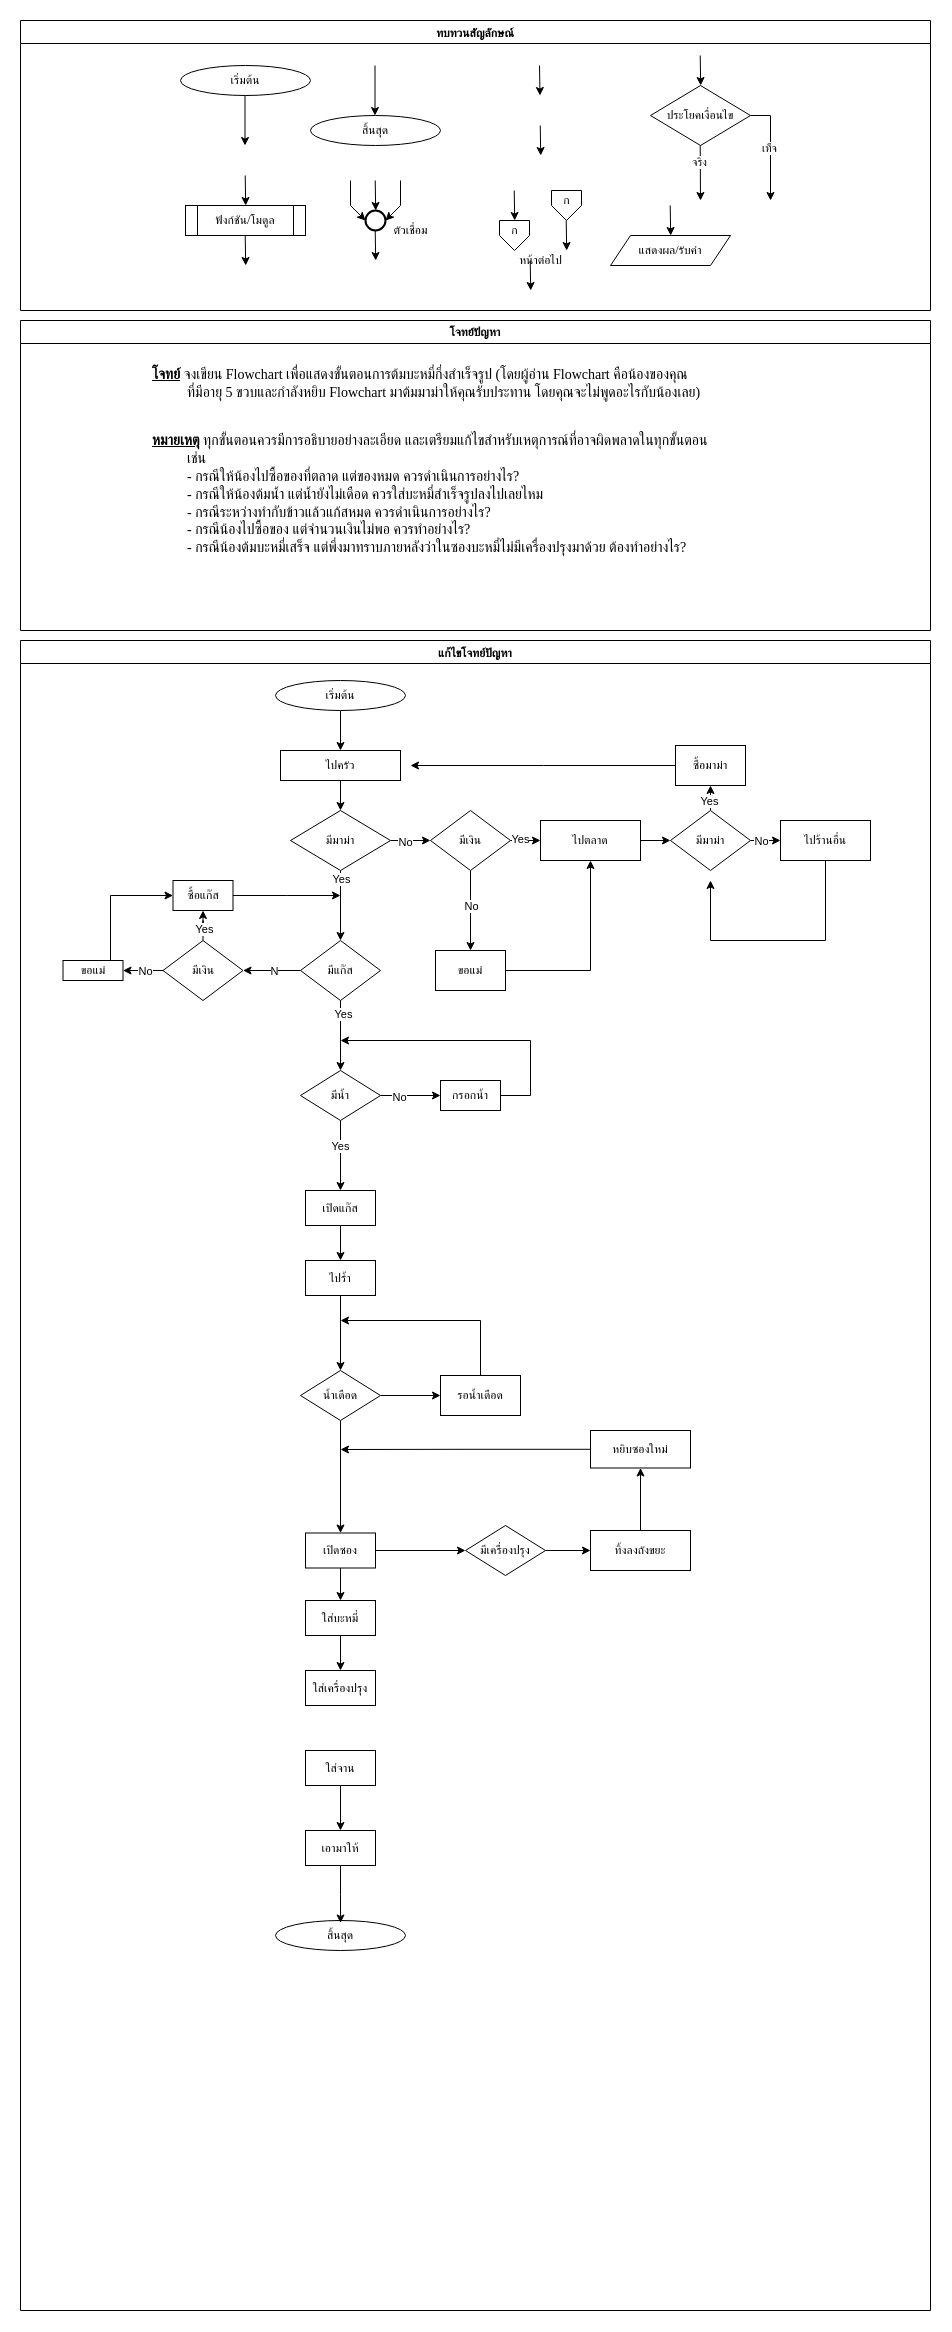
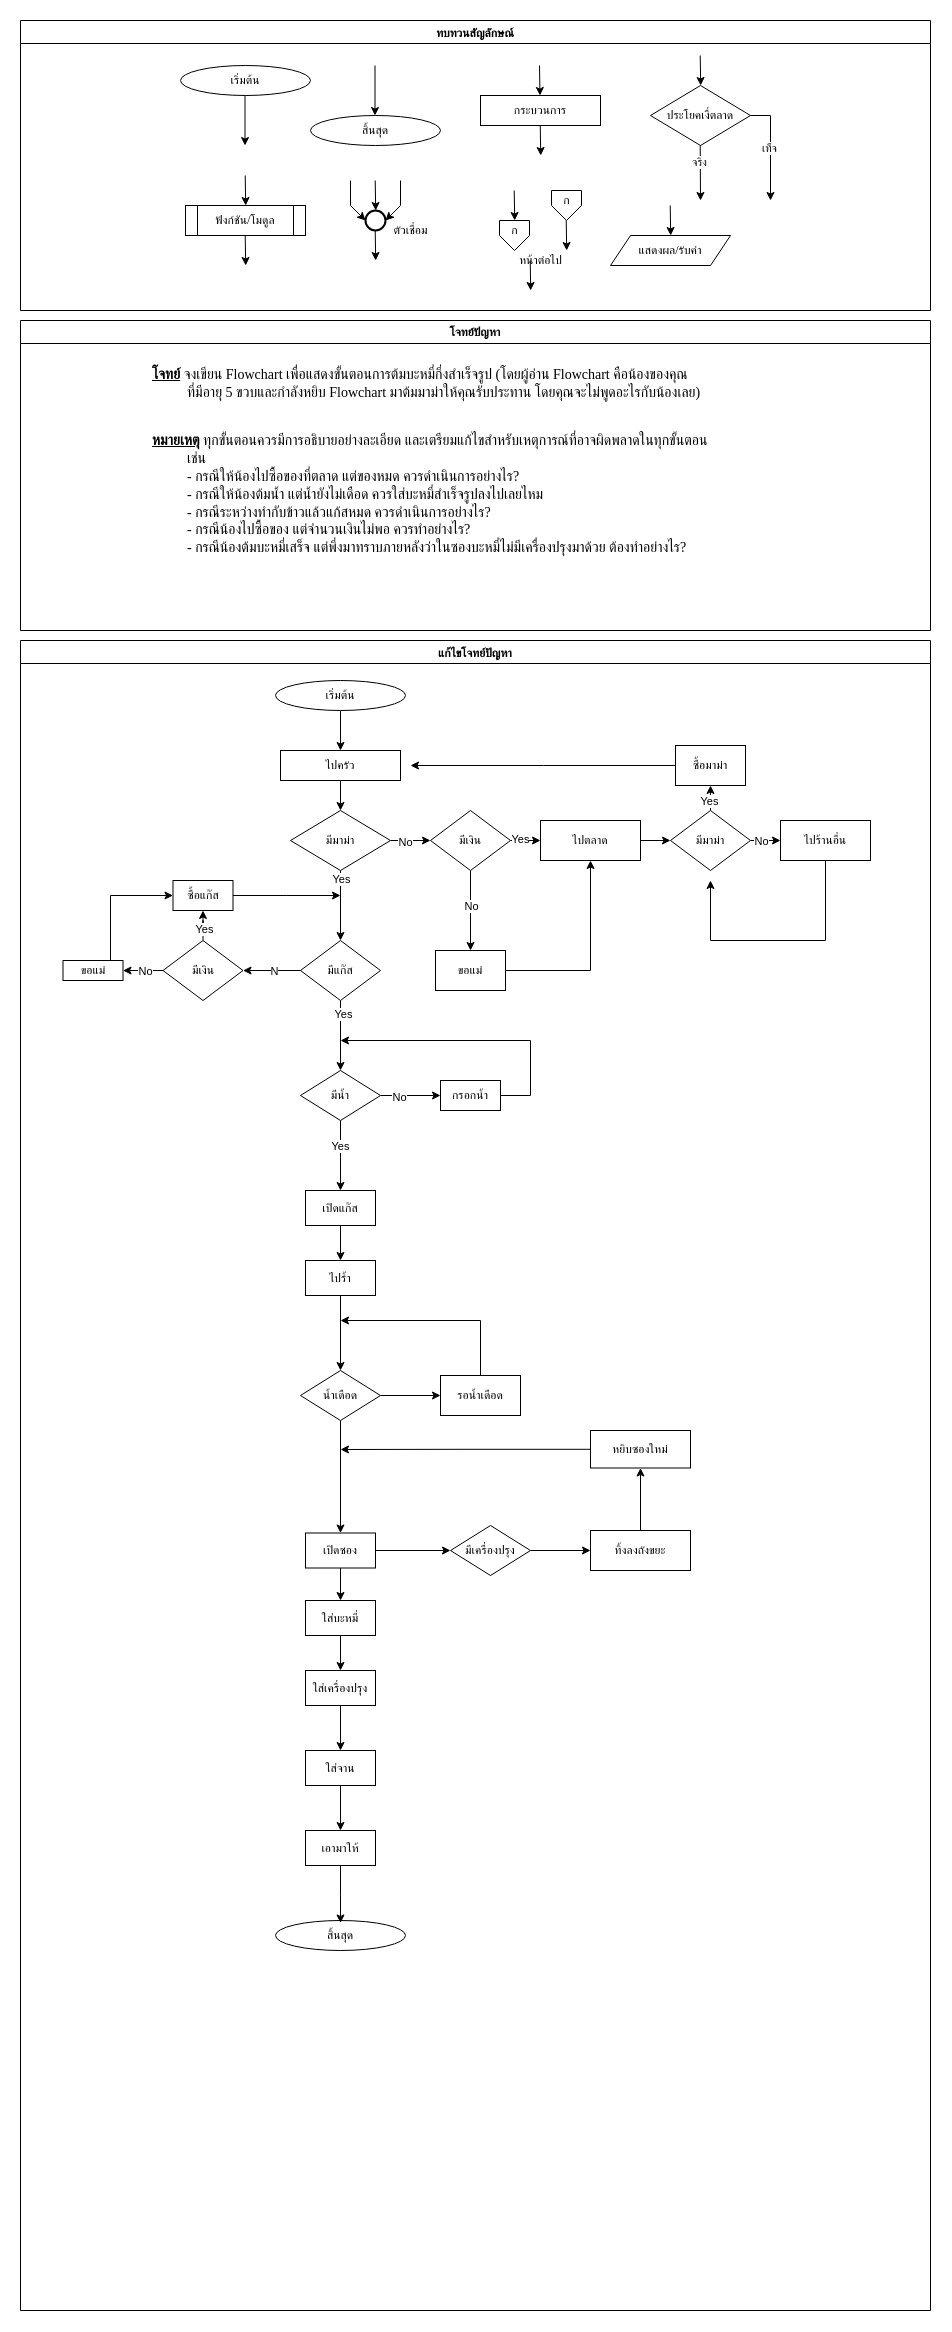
none -> (541, 111)
(701, 116) -> (701, 116)
(506, 1551) -> (491, 1551)
none -> (341, 1725)
